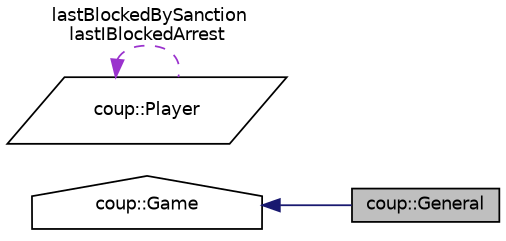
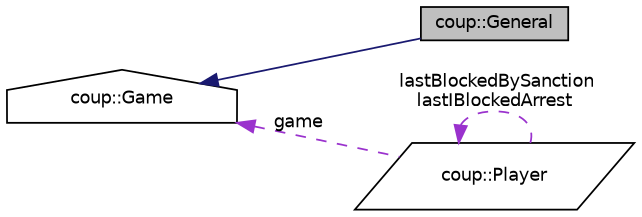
none -> (327, 142)
